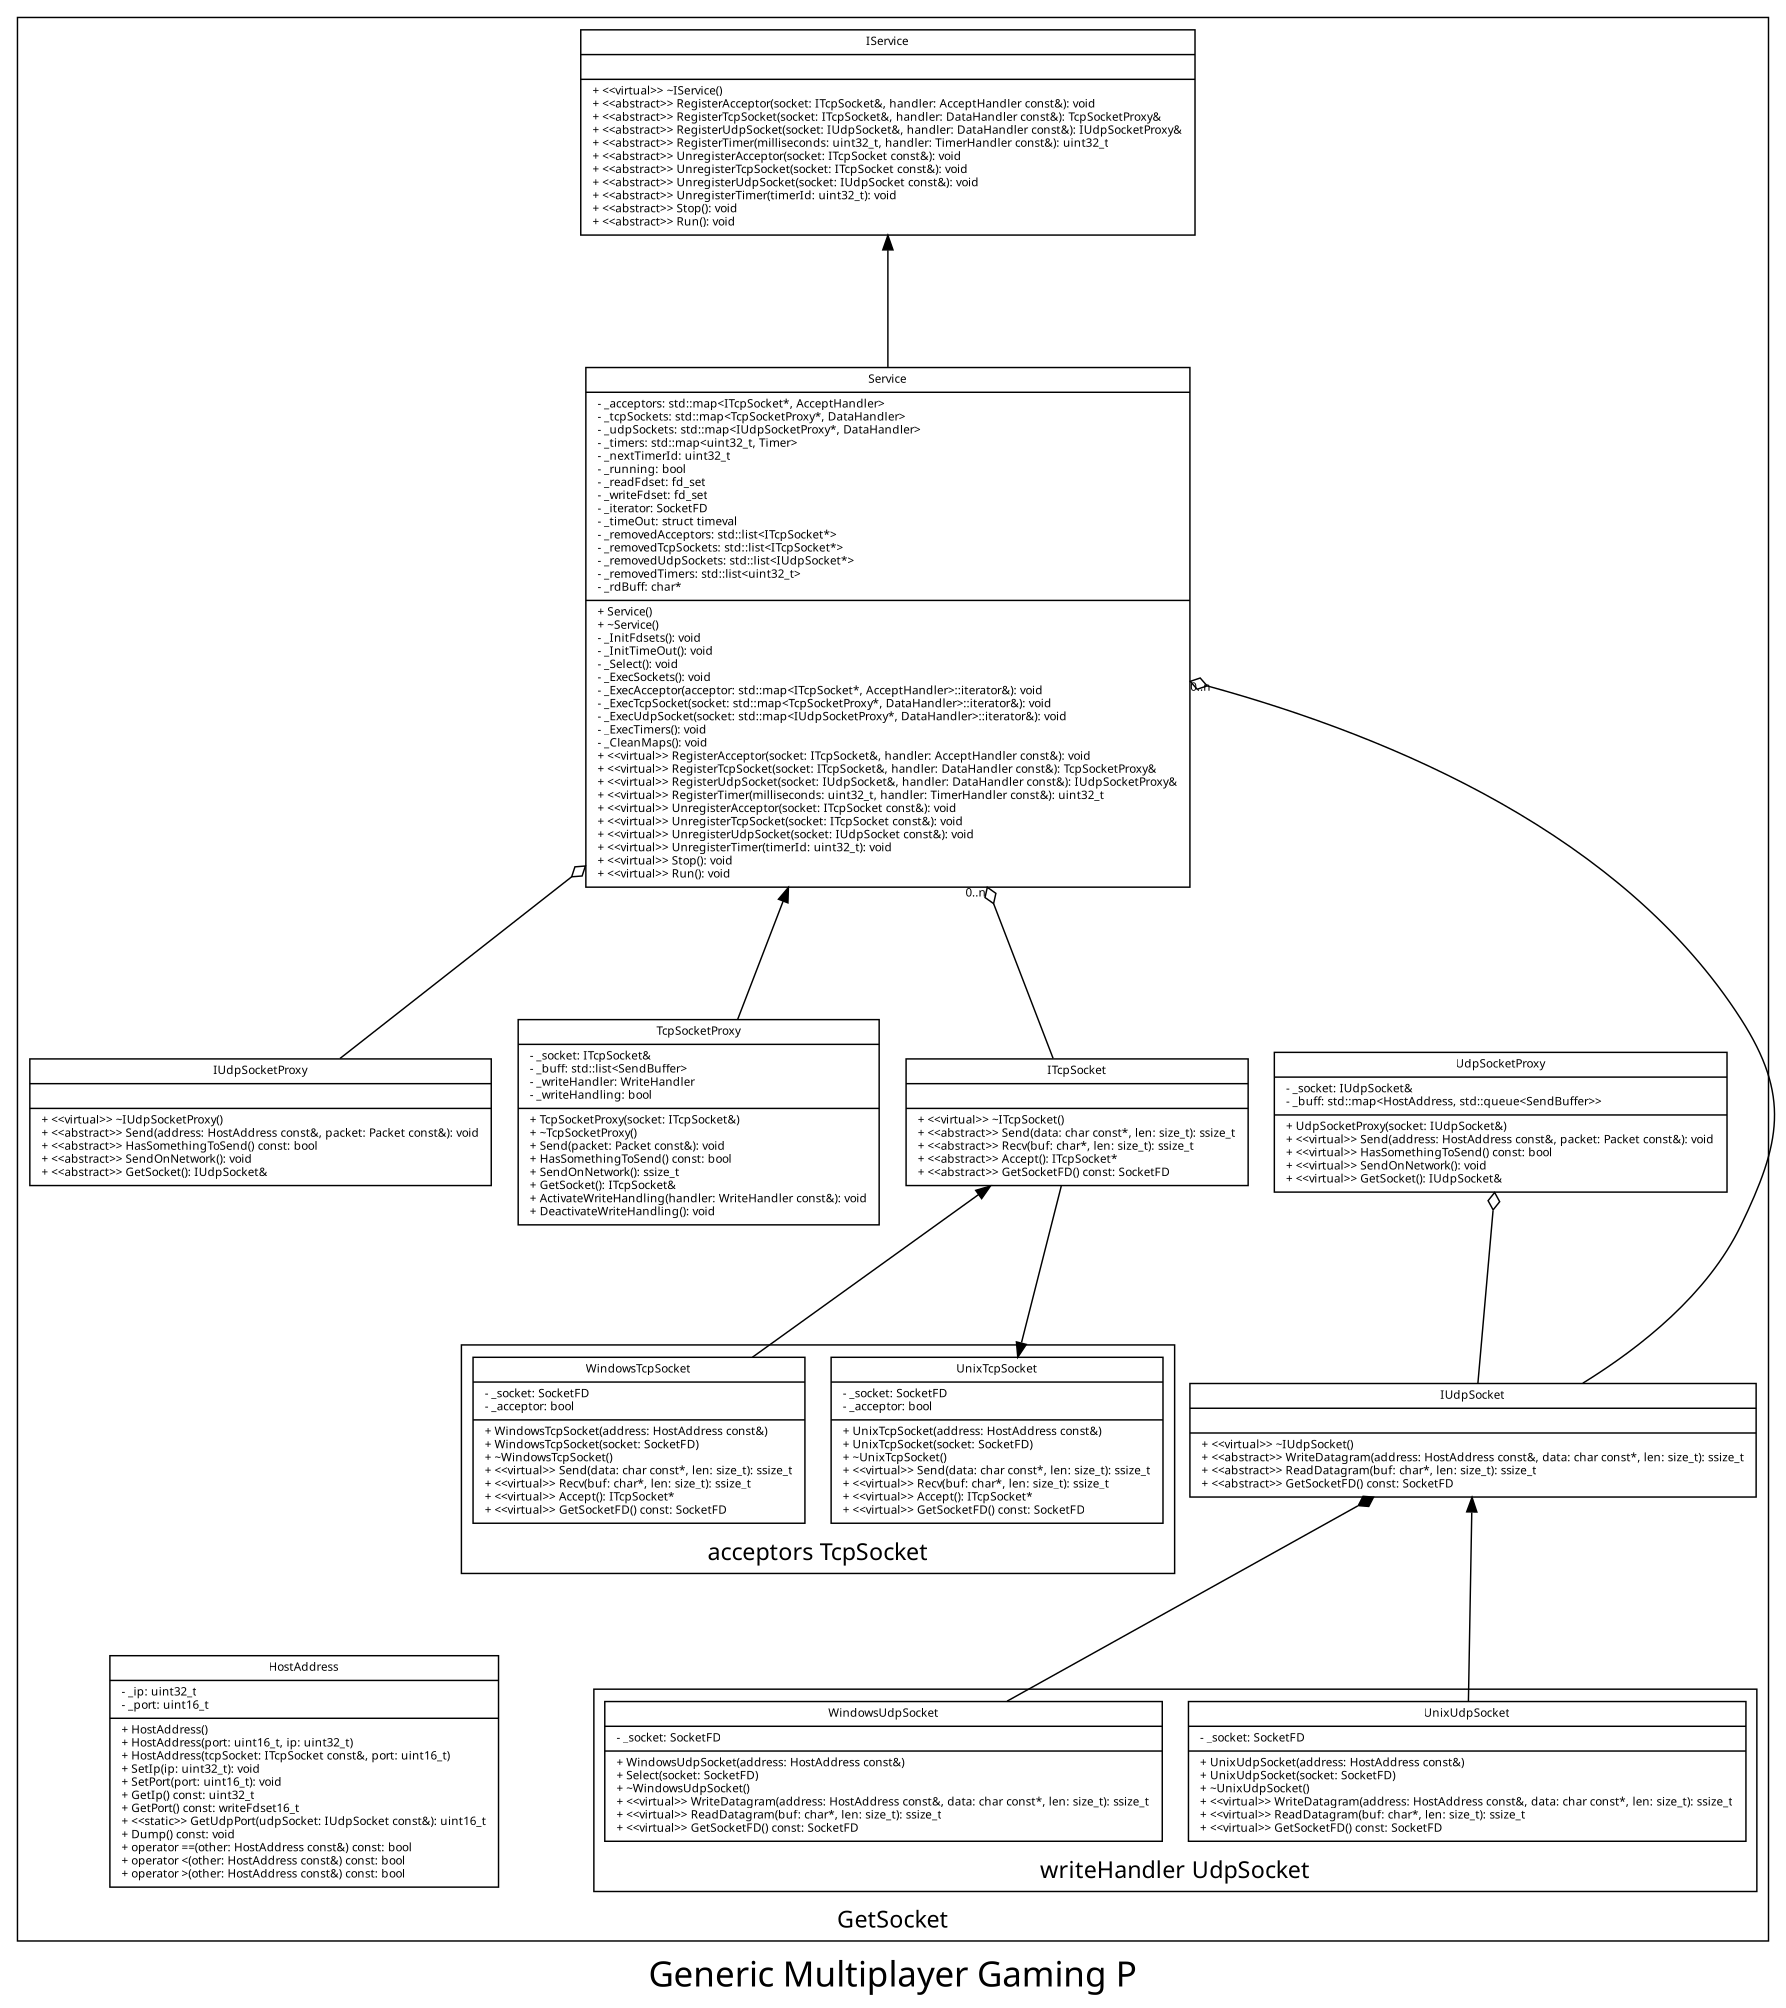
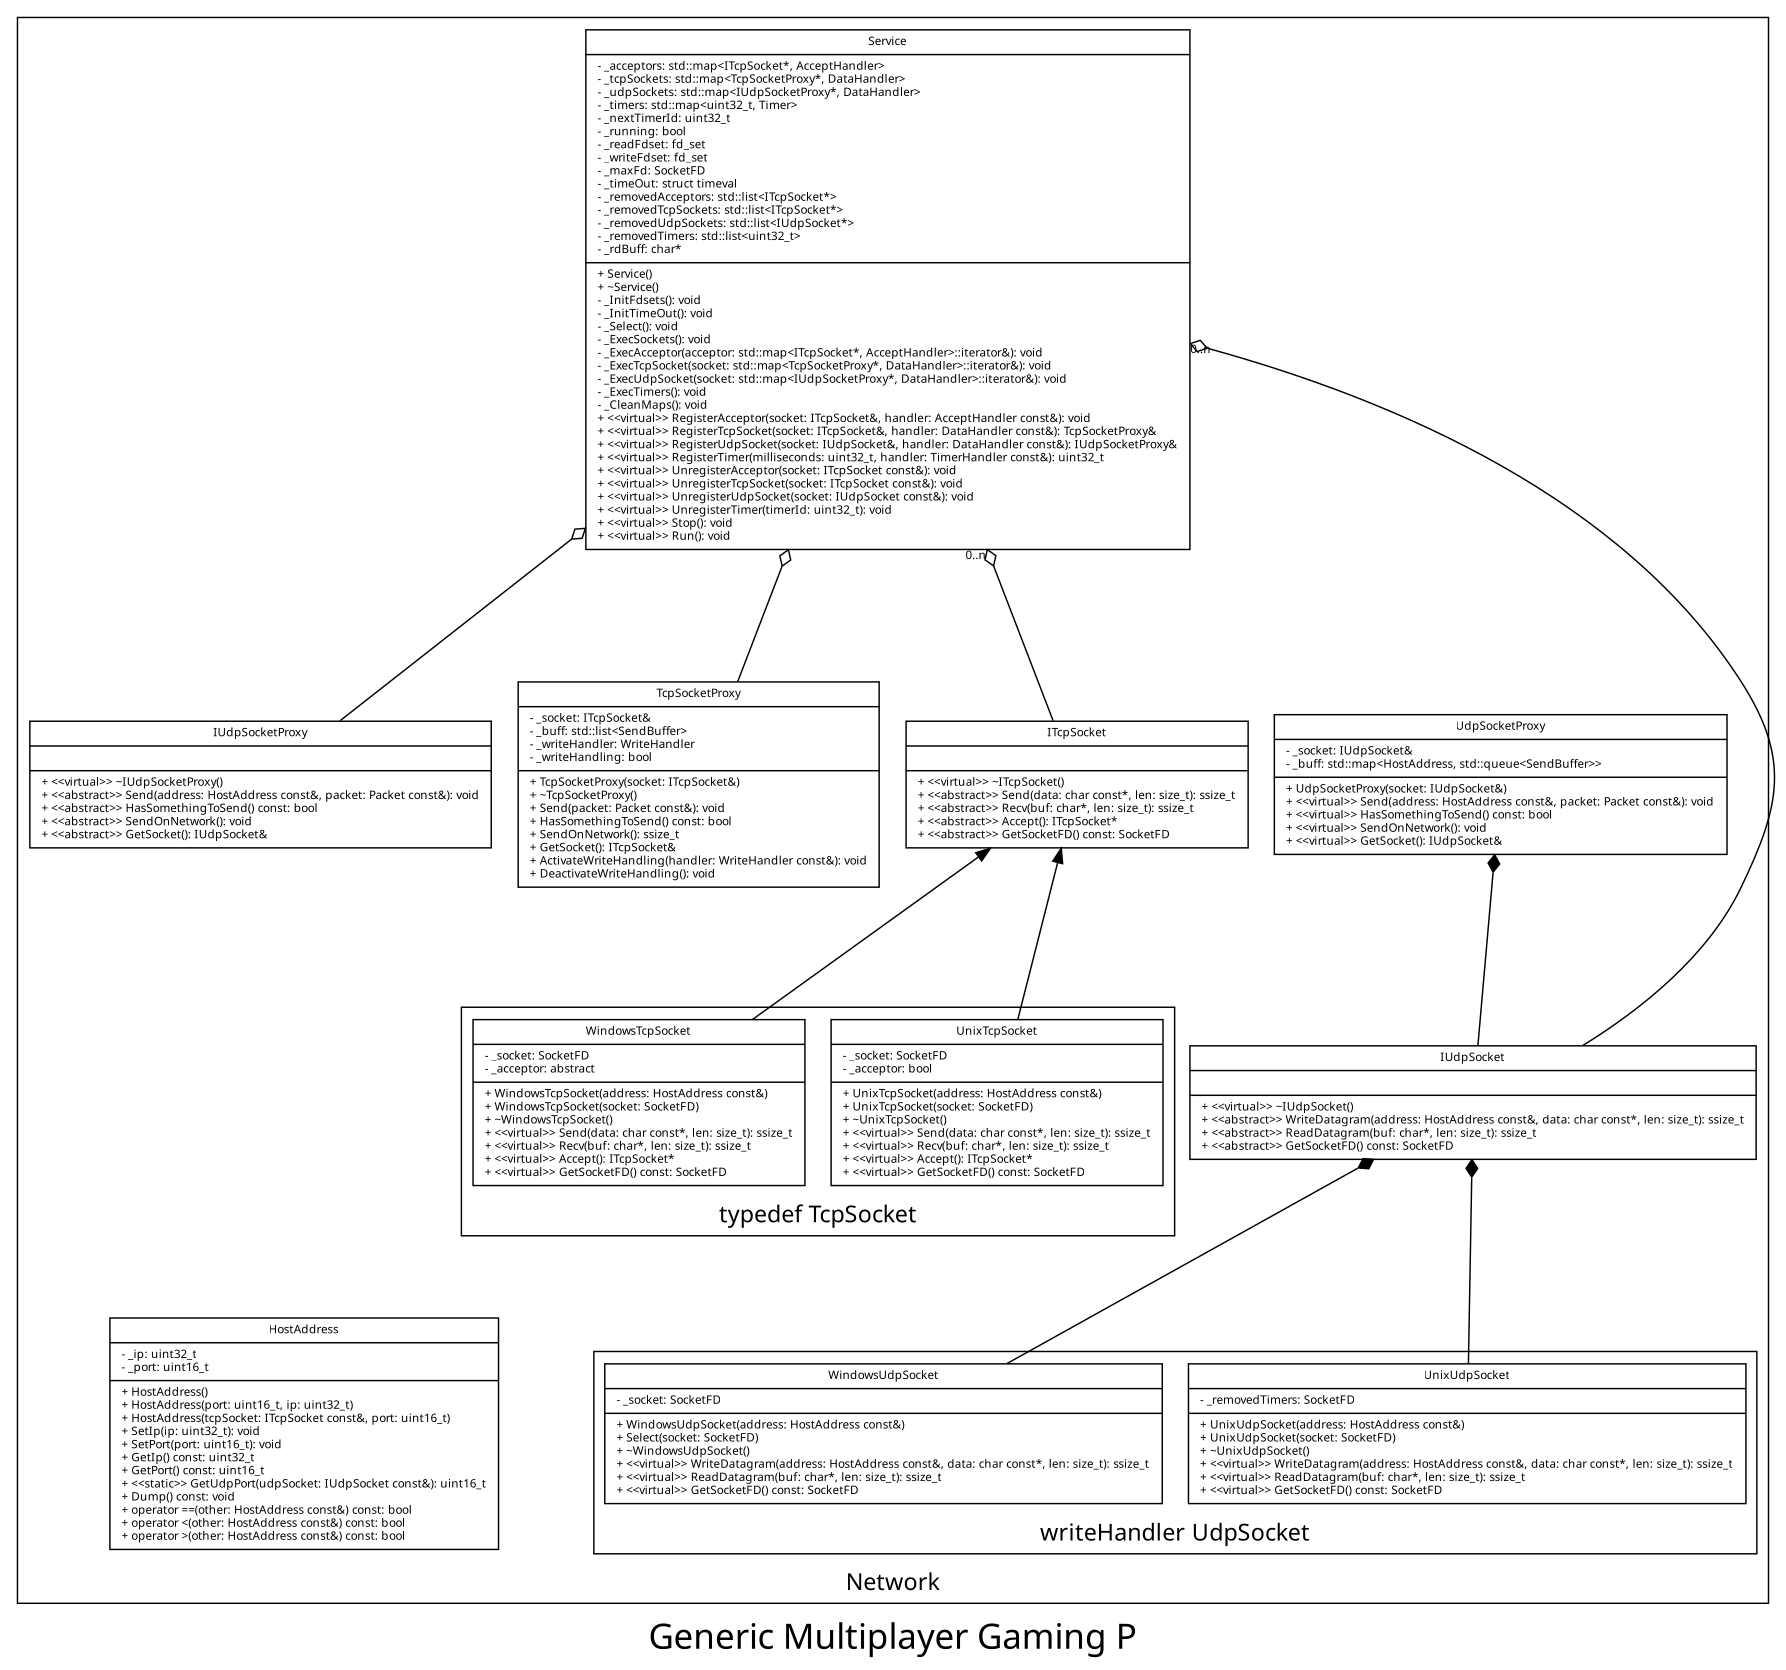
(888, 132) -> none
(653, 509) -> (652, 171)
(760, 960) -> (760, 624)
(1041, 1264) -> (1038, 941)
(1485, 1297) -> (1485, 959)
(530, 1407) -> (540, 1069)
(818, 1555) -> (818, 1217)
(1470, 1607) -> (1470, 1271)
(1253, 1738) -> (1278, 1400)
(211, 1809) -> (194, 1471)
(893, 1922) -> (893, 1584)
